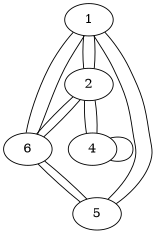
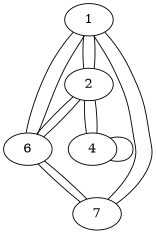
(97, 214) -> (97, 214)
